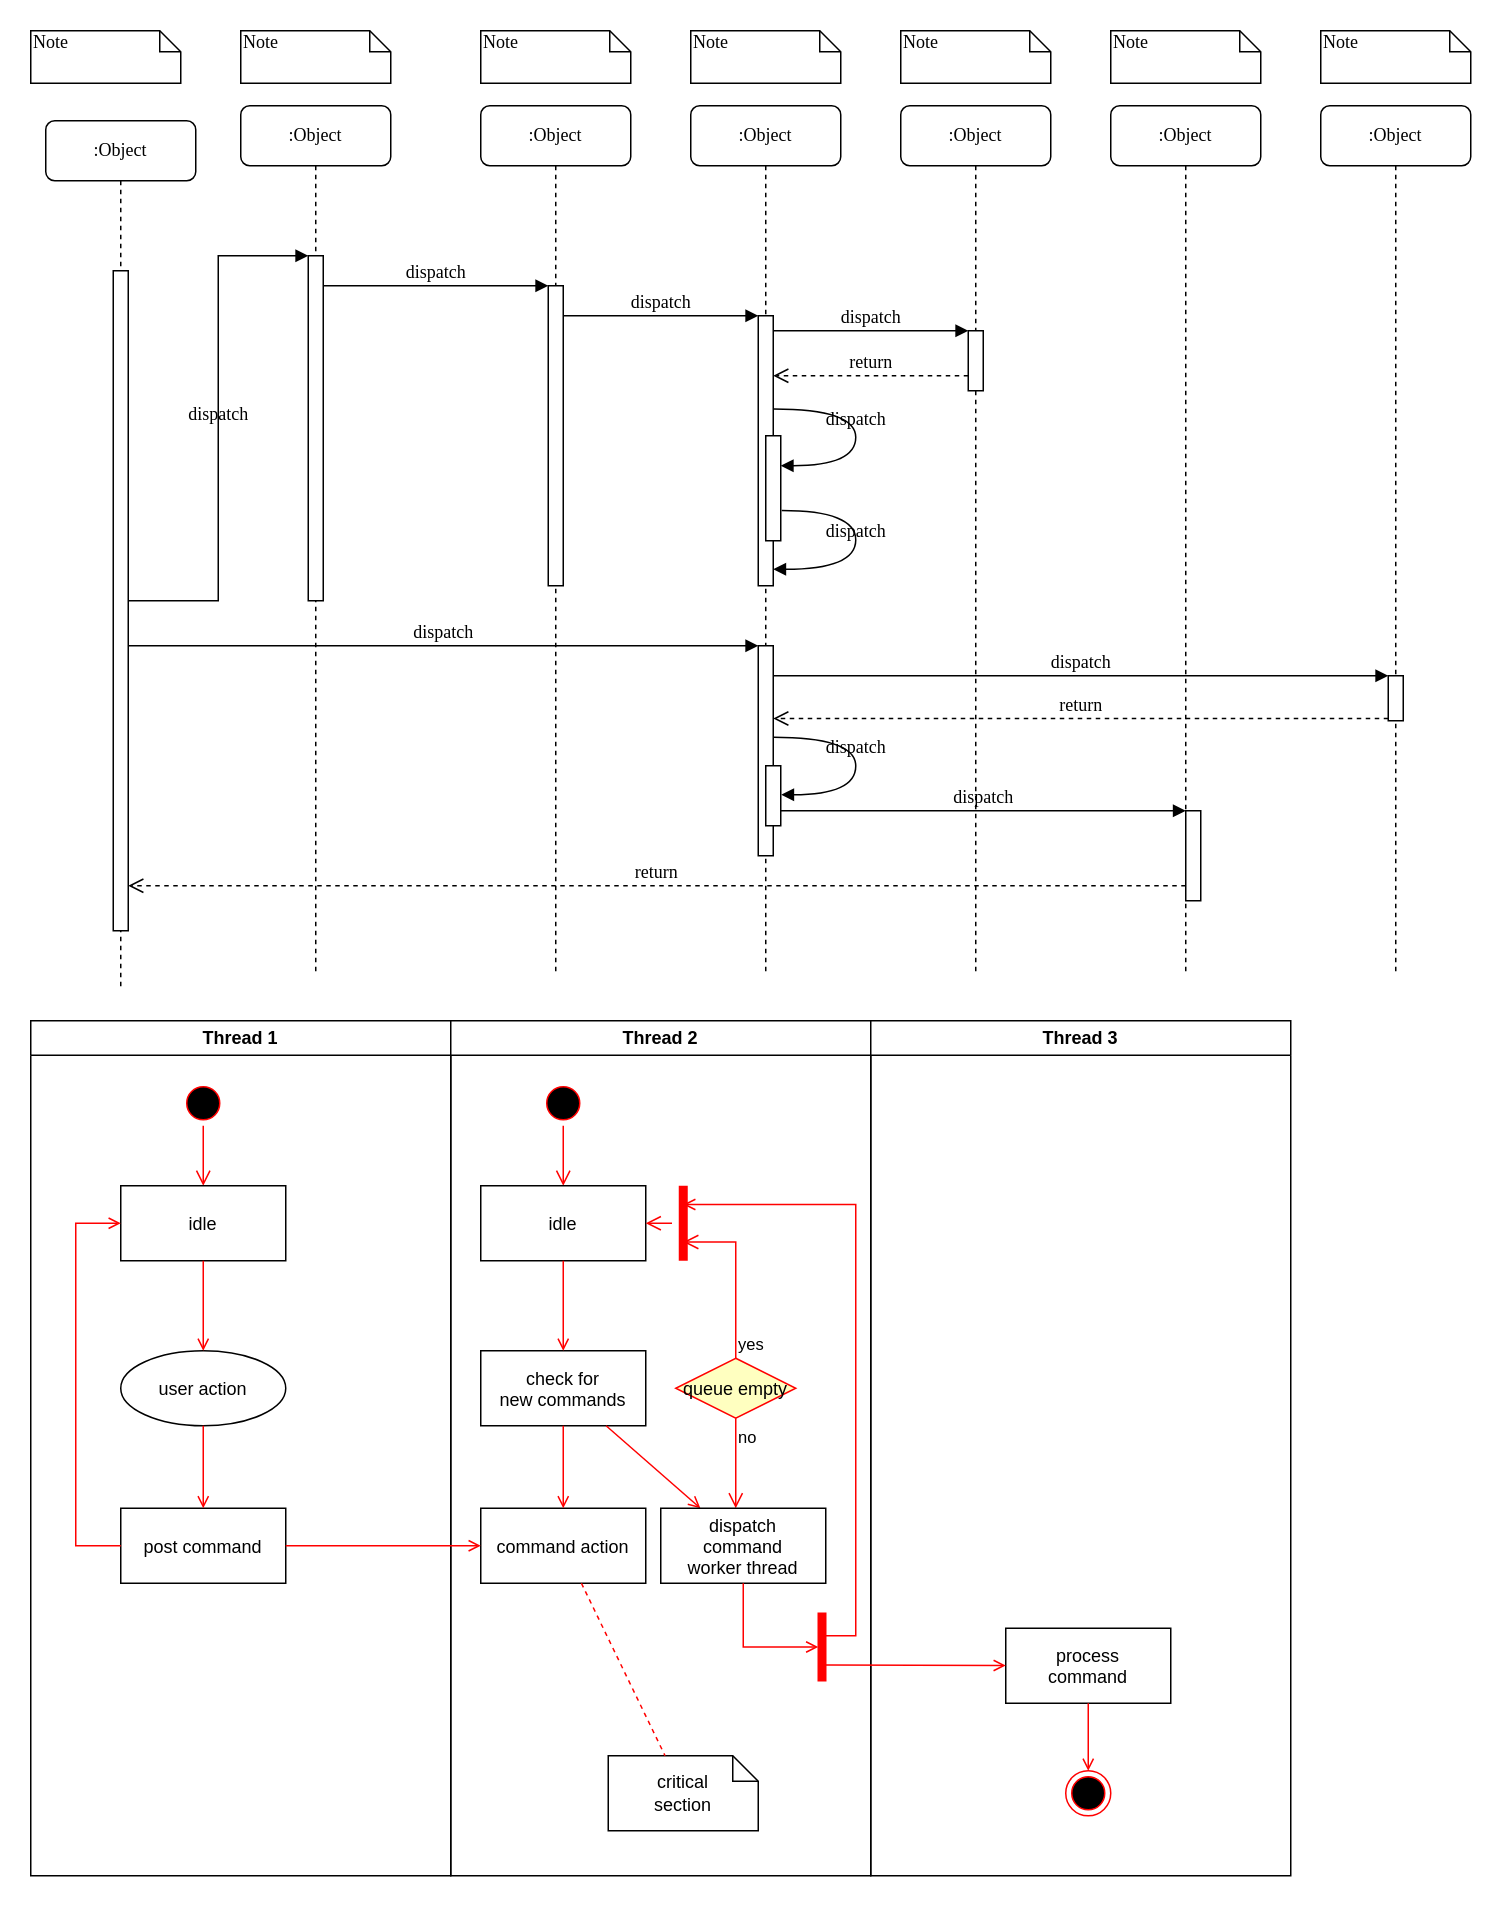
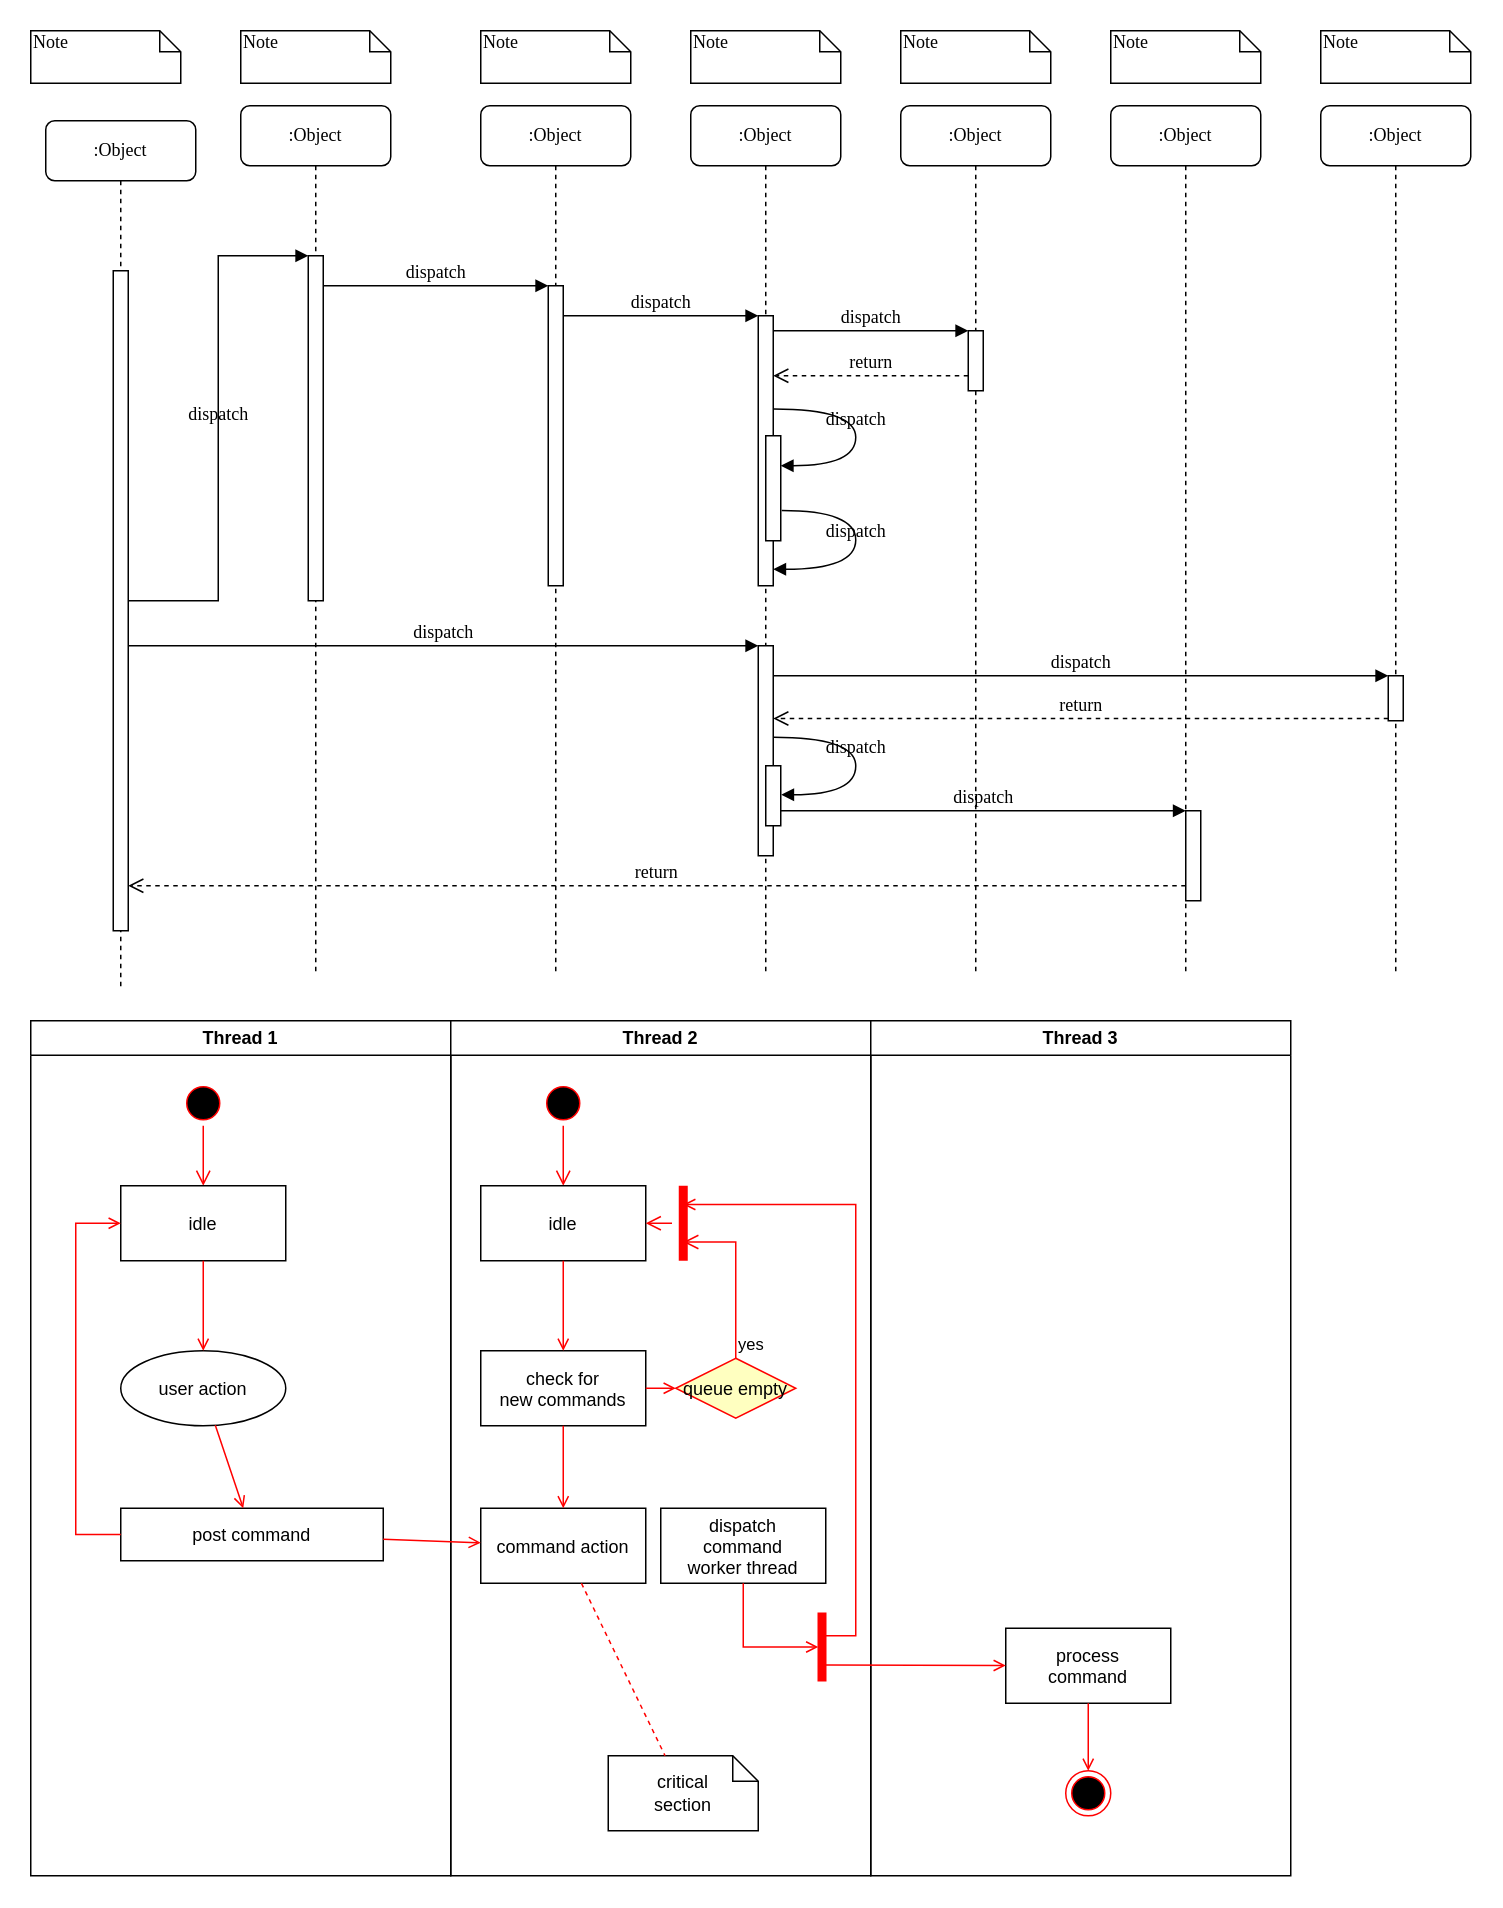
(736, 1461) -> none
(652, 1466) -> (659, 1388)
(203, 1546) -> (252, 1535)
